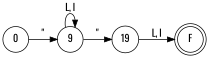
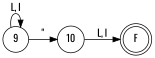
(16, 39) -> none
(125, 39) -> (71, 39)
